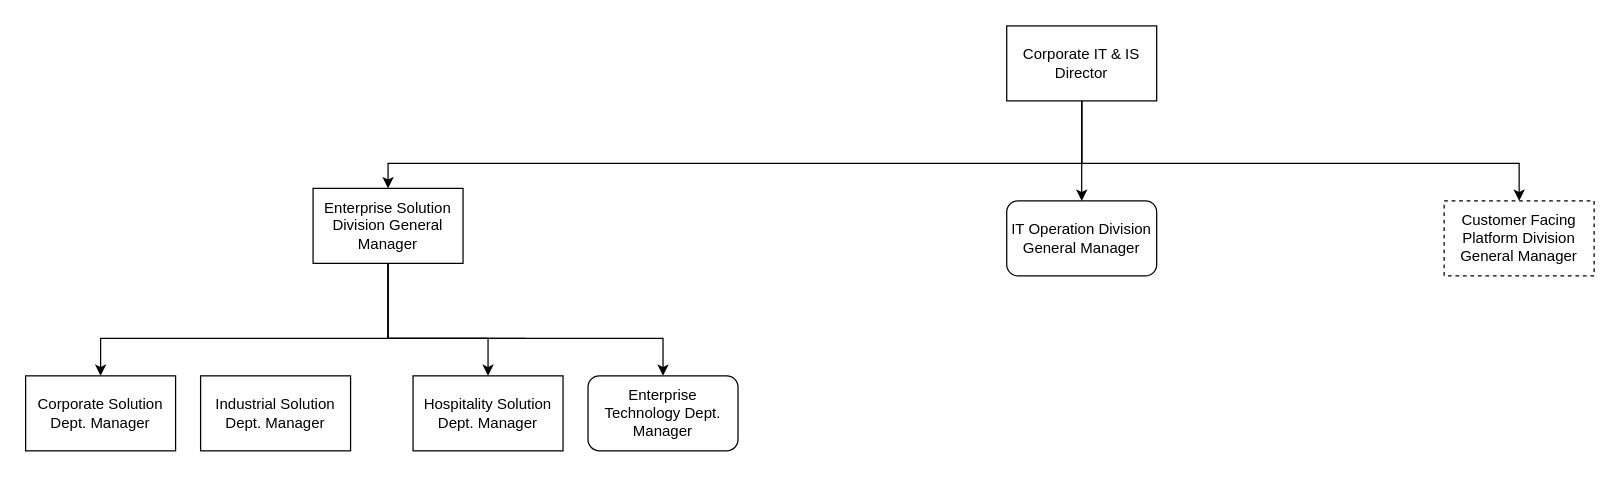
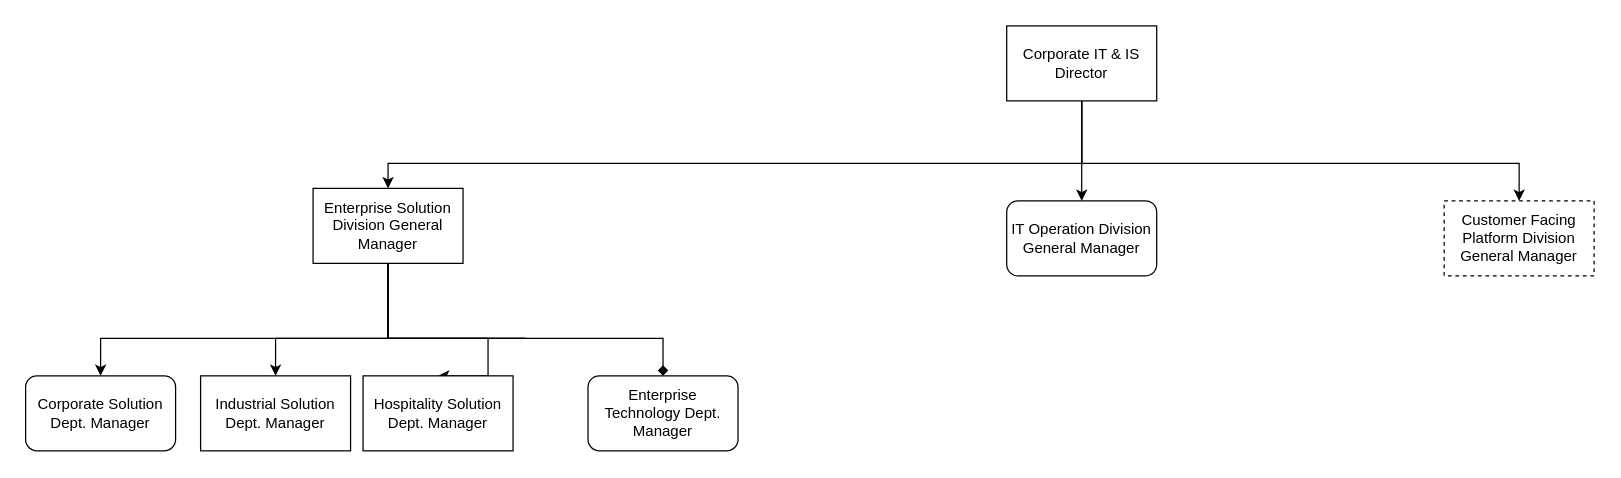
none -> (276, 353)
(663, 366) -> (663, 365)
(101, 413) -> (101, 413)
(488, 413) -> (438, 413)
